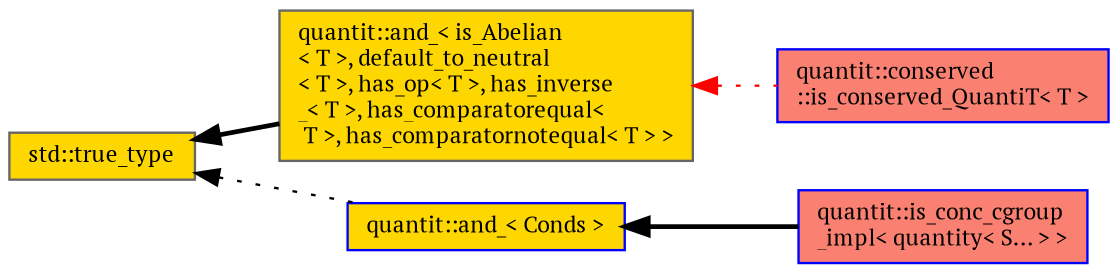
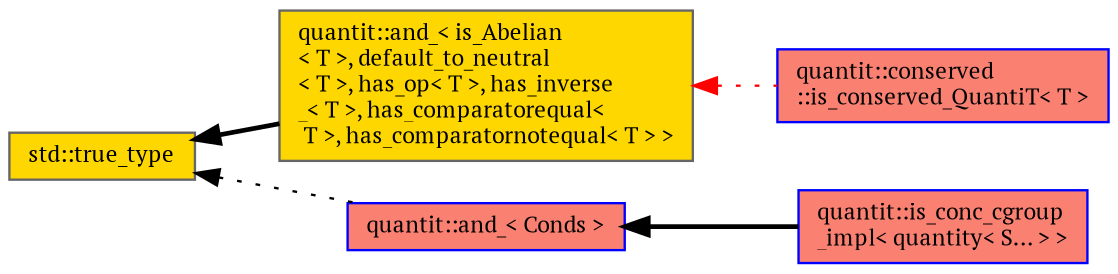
(486, 227) -> (486, 227)
